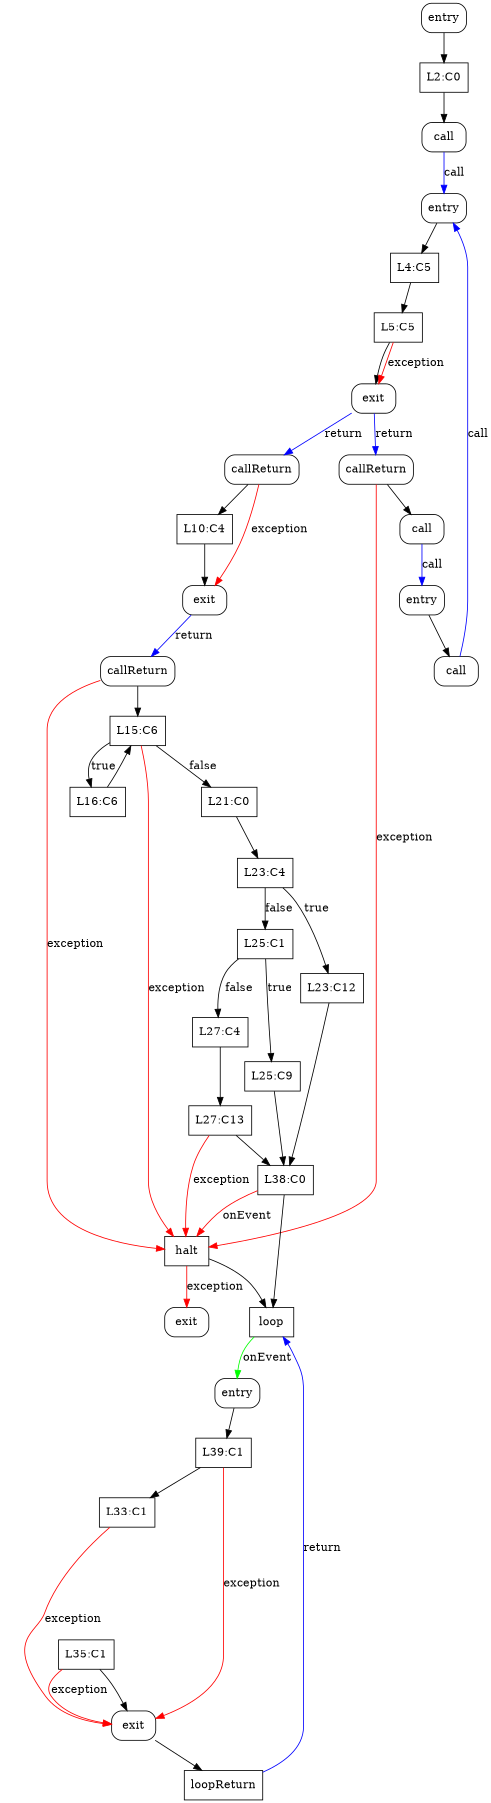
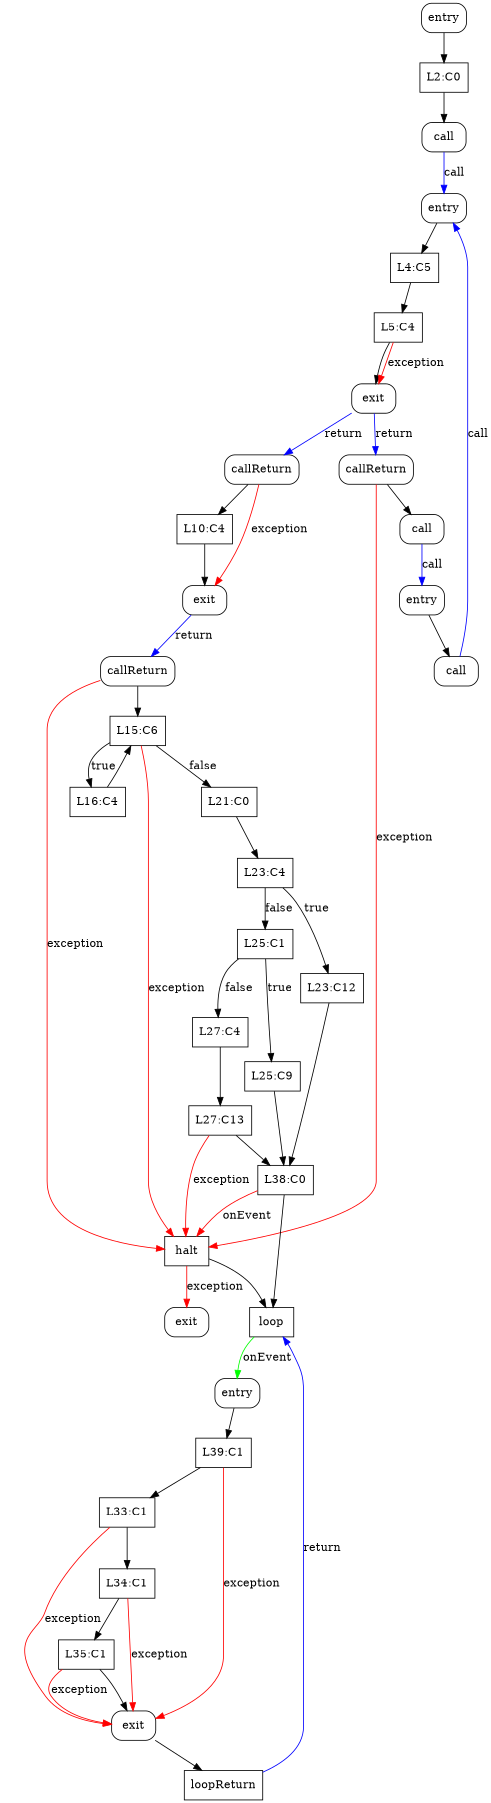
(398, 327) -> (398, 327)
(98, 802) -> (98, 802)
none -> (127, 1584)
